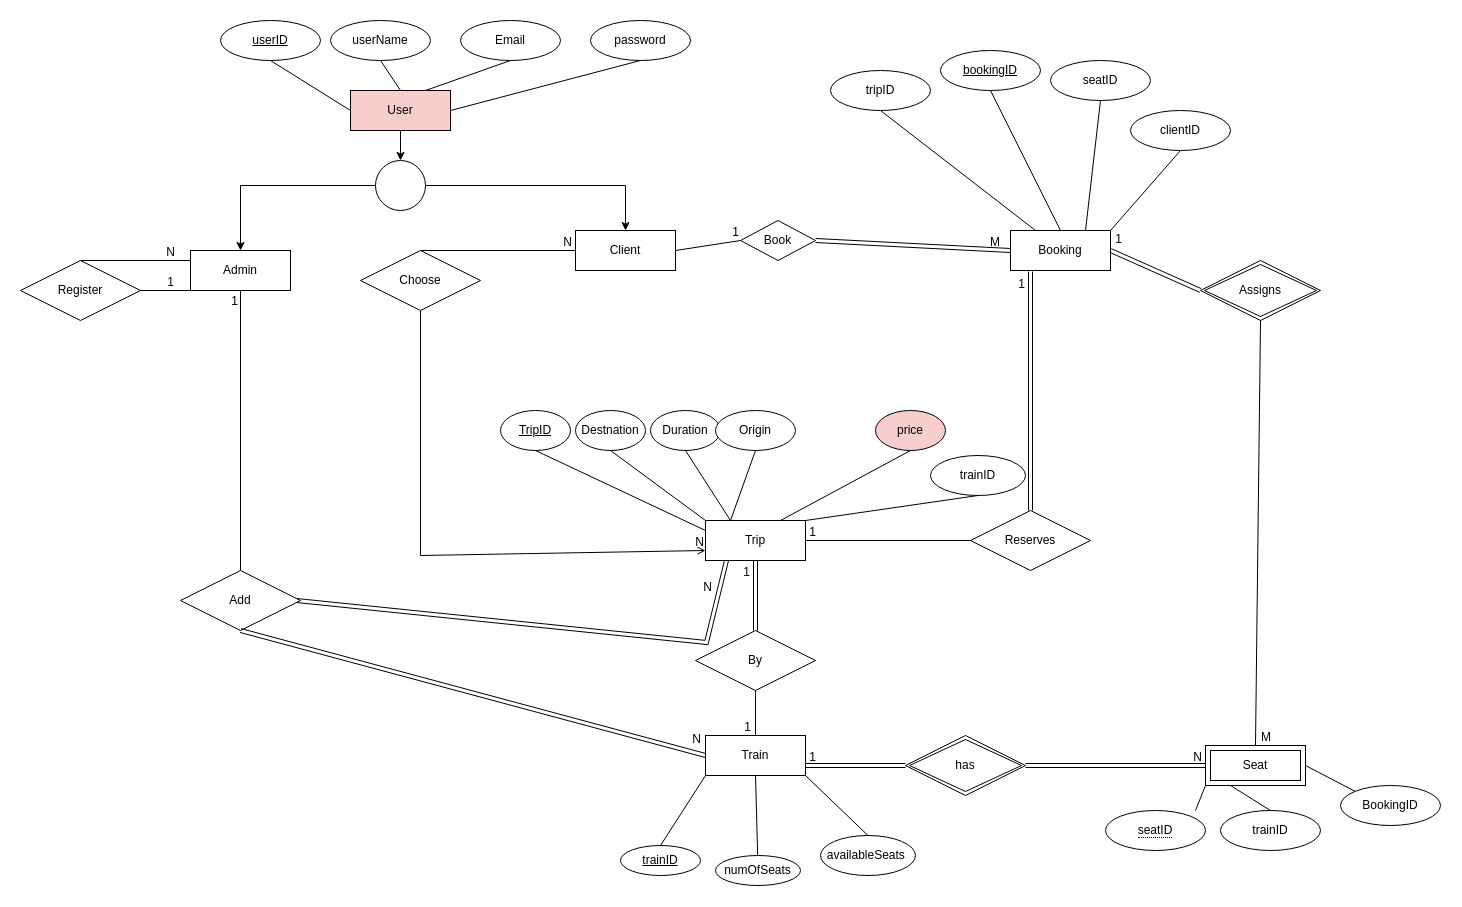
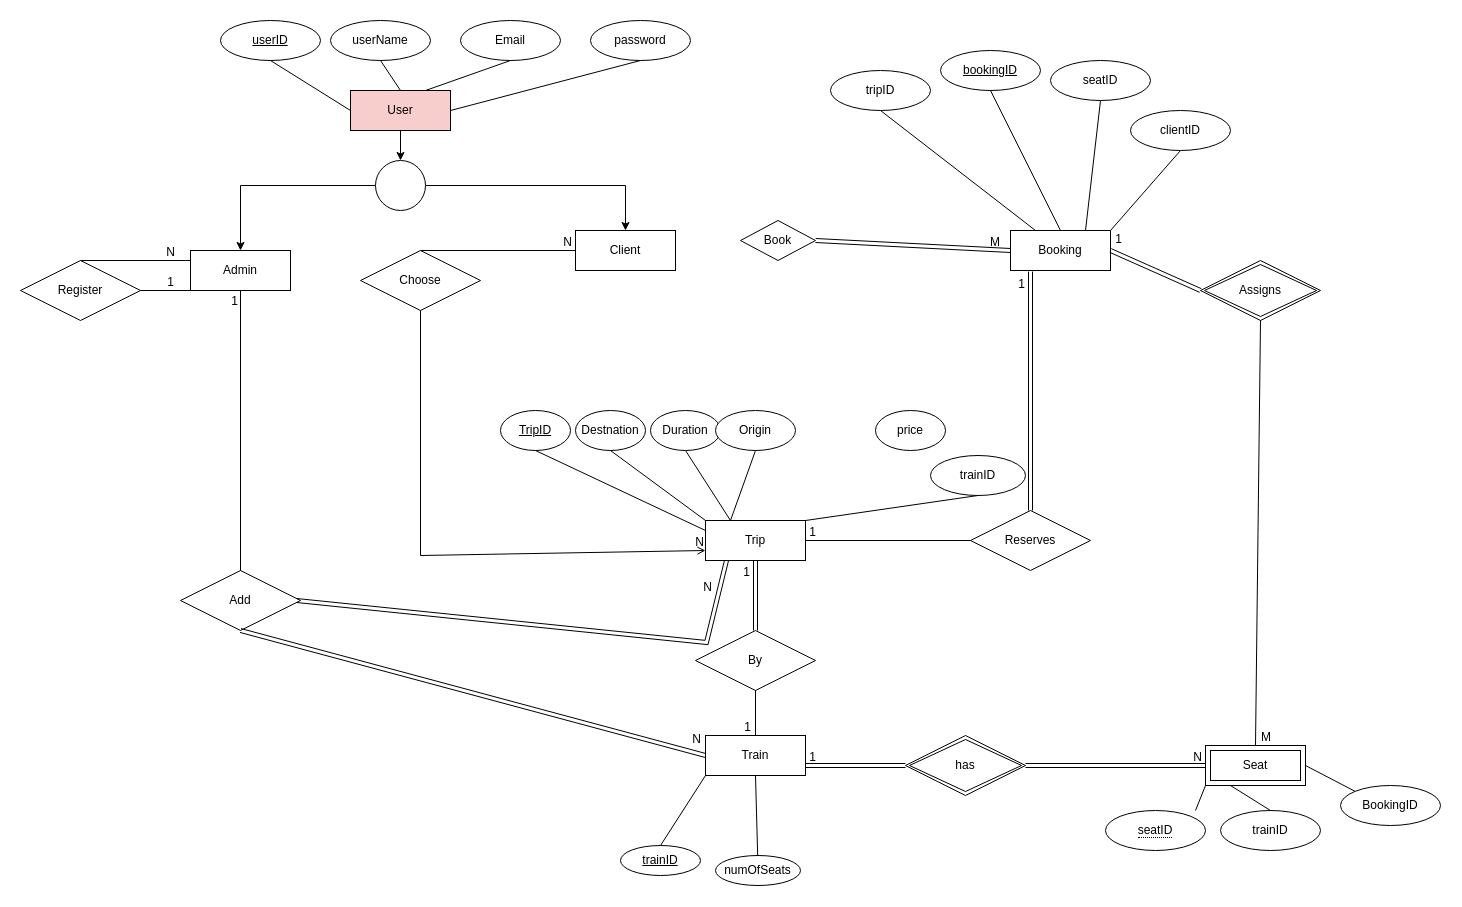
(708, 246) -> none
(911, 431) -> (911, 431)
(846, 485) -> none
(837, 806) -> none
(868, 856) -> none
